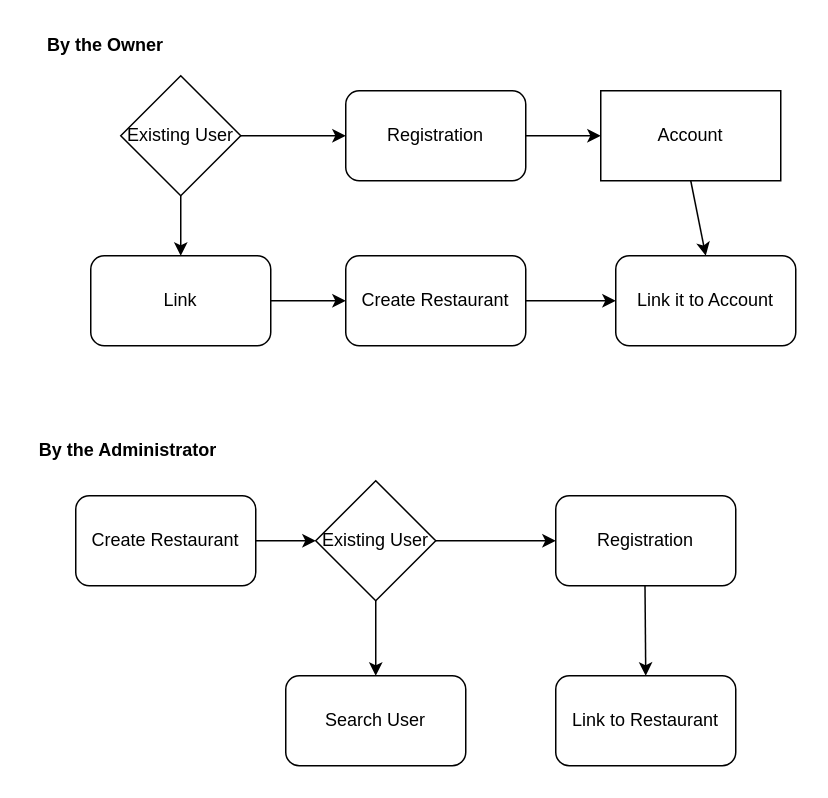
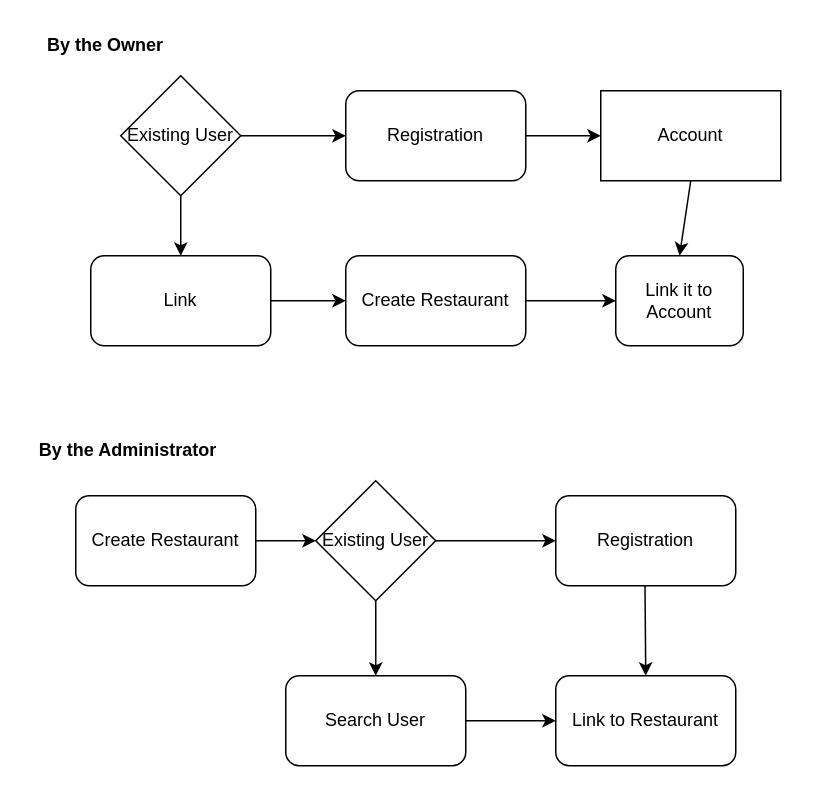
(706, 301) -> (680, 301)
none -> (506, 721)
